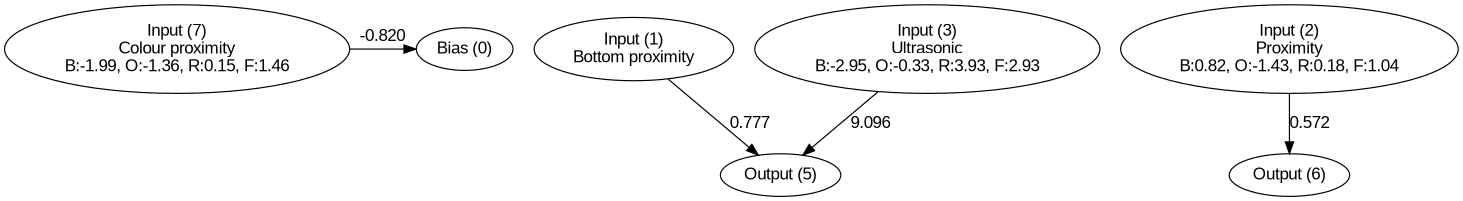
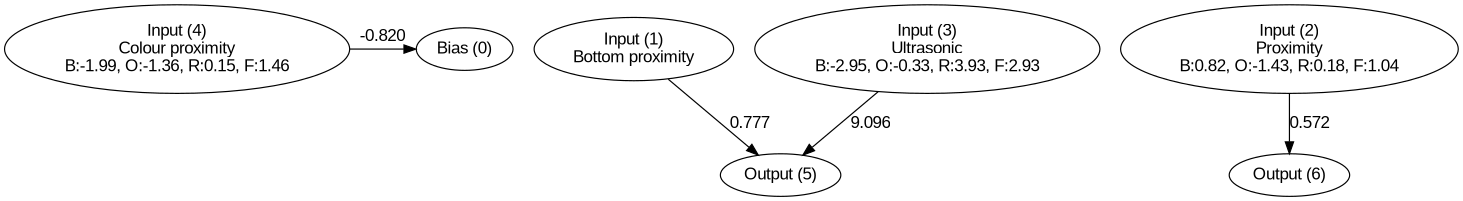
(177, 49) -> (177, 49)
